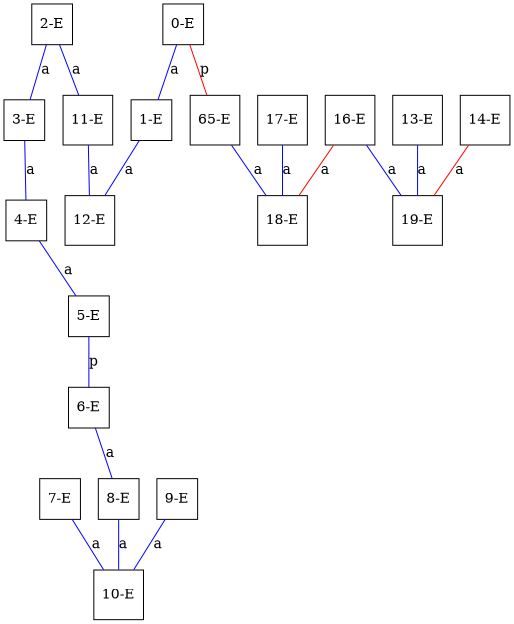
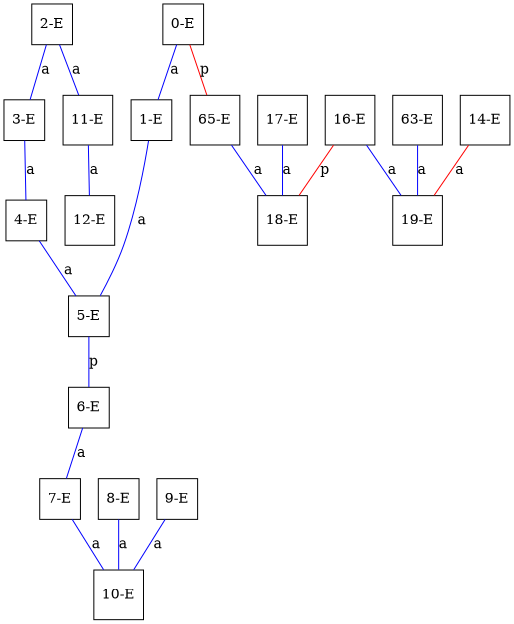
(418, 120) -> (418, 120)
(122, 168) -> (131, 221)
(325, 170) -> (325, 170)
(104, 453) -> (75, 453)
